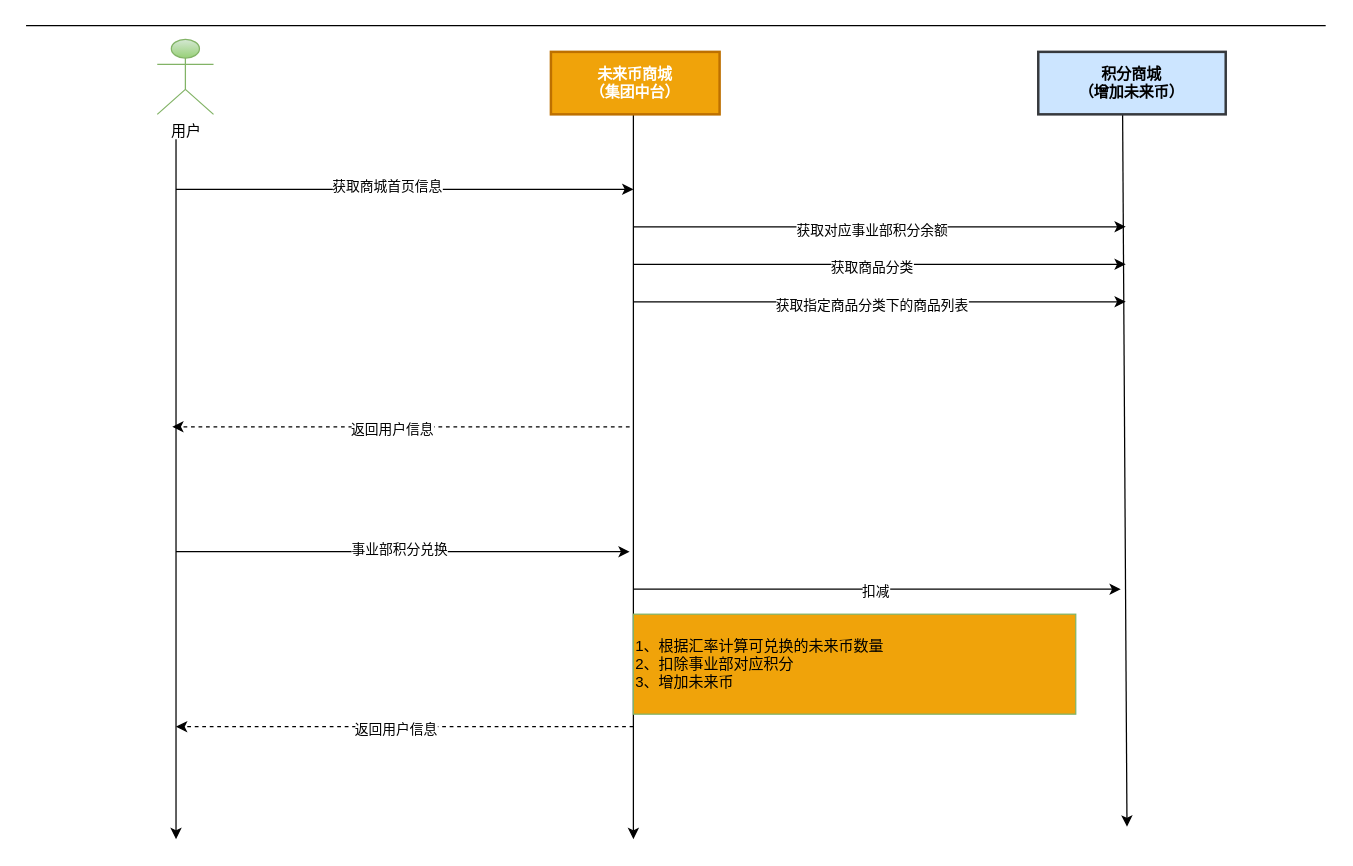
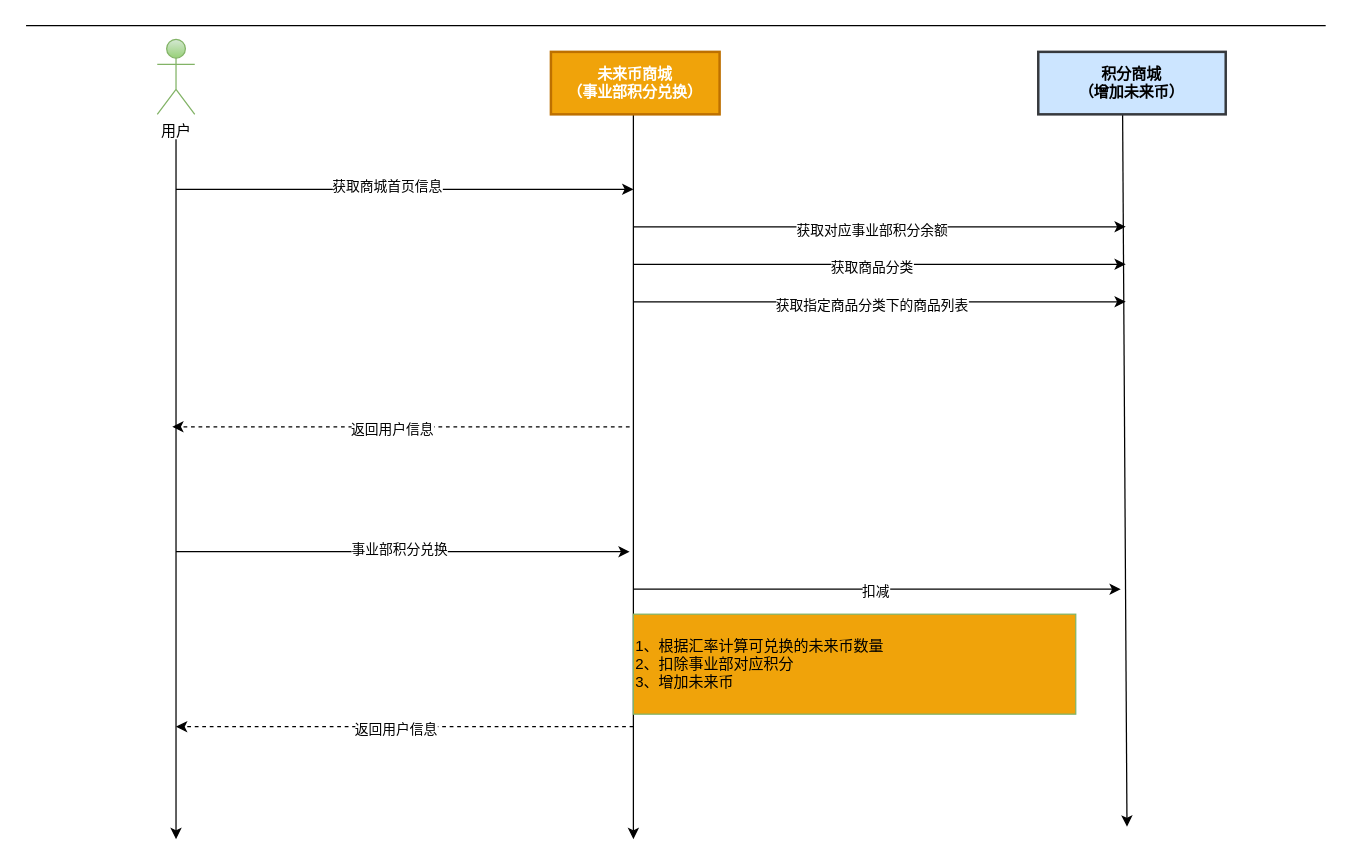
(185, 77) -> (176, 77)
(635, 83) -> (635, 83)
